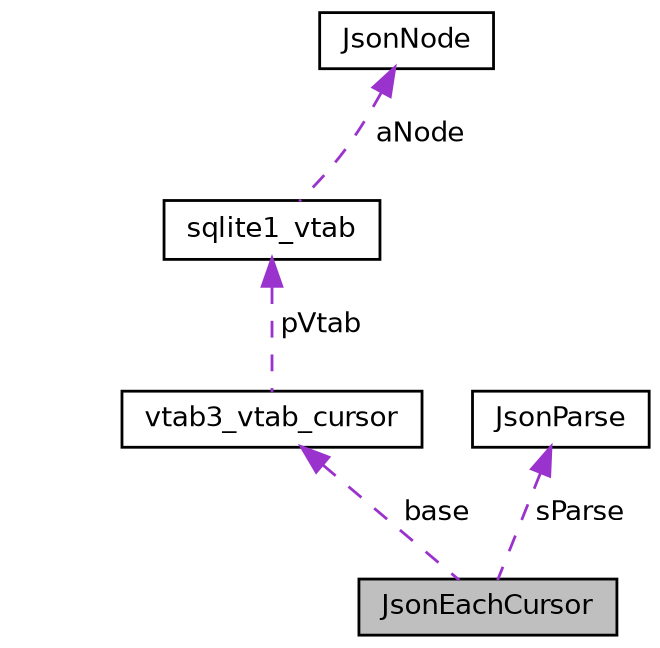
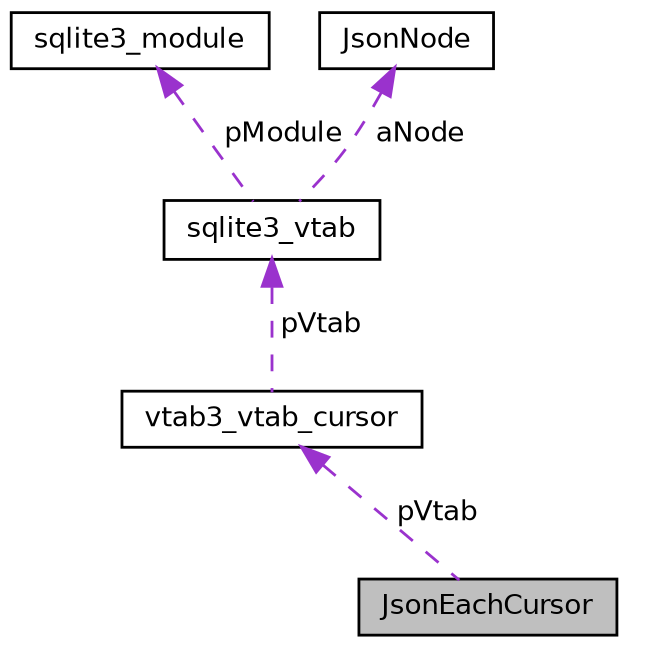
none -> (140, 41)
(272, 230) -> (272, 230)
(561, 419) -> none
(433, 513) -> (433, 513)
